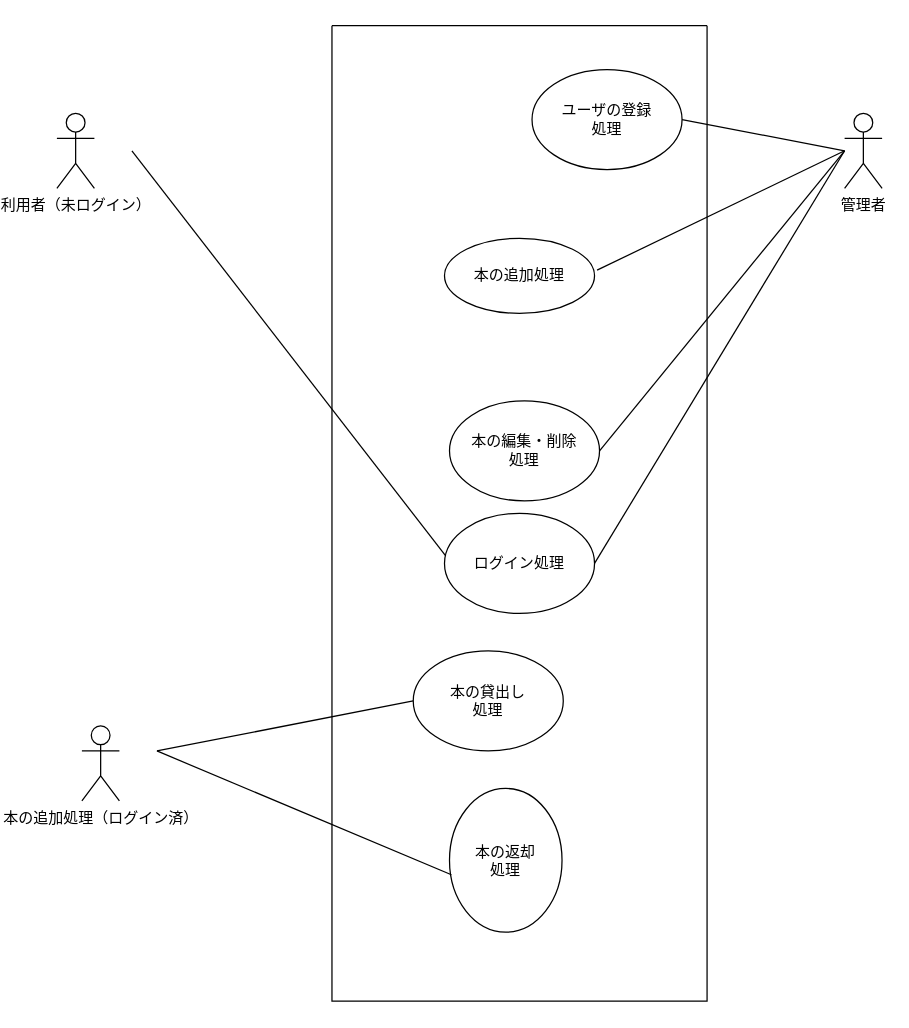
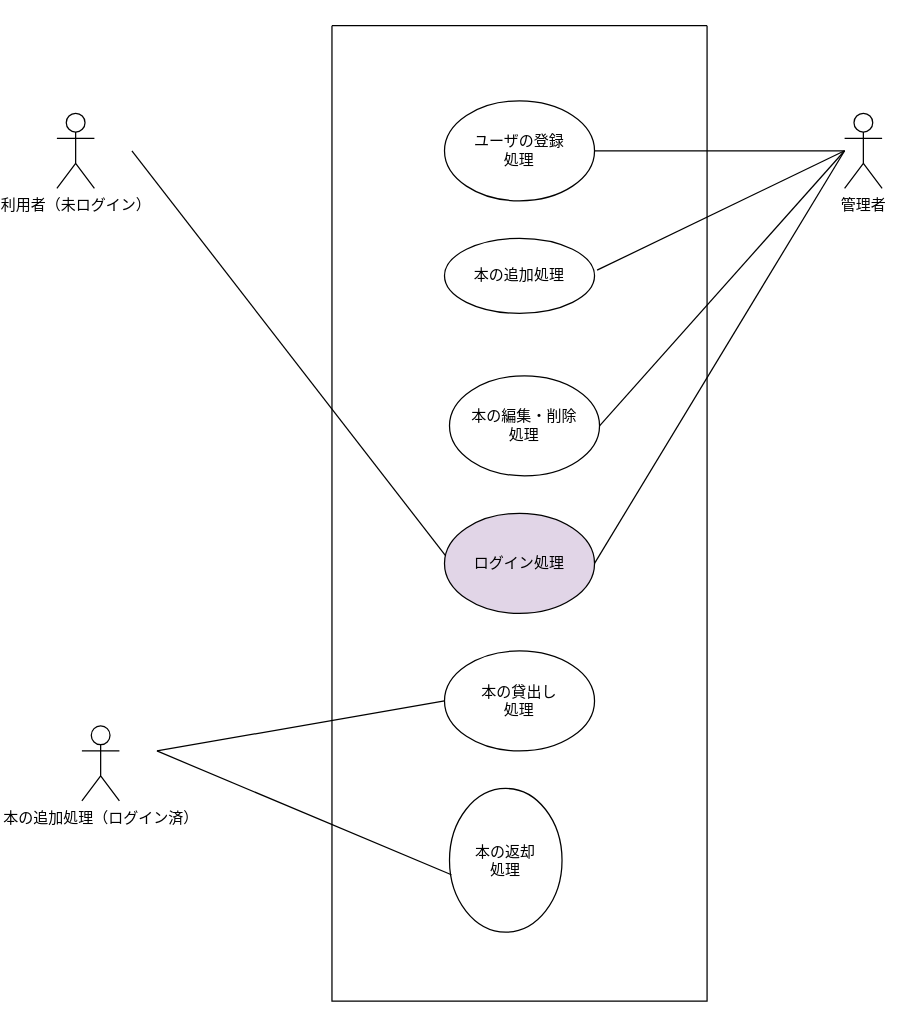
(607, 119) -> (519, 151)
(524, 451) -> (524, 426)
(519, 563) -> (519, 563)
(488, 701) -> (519, 701)
